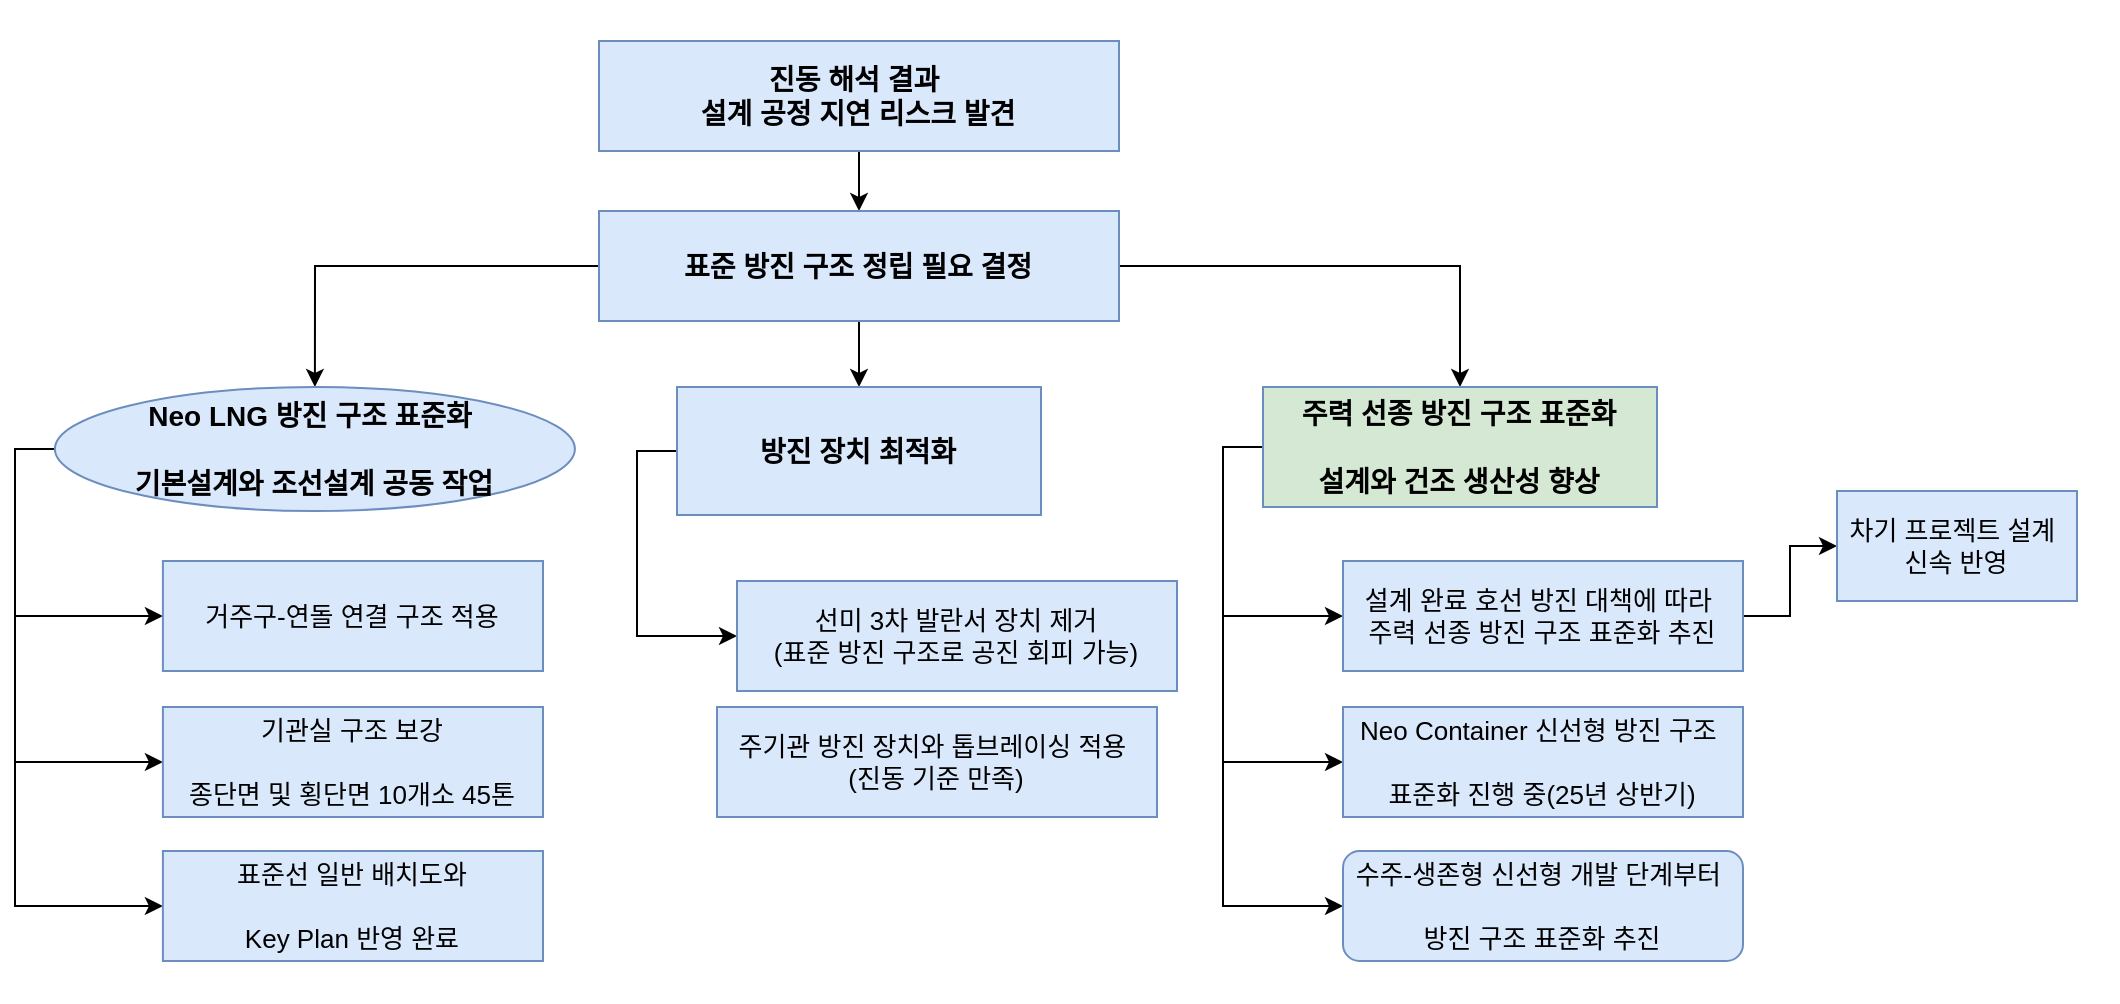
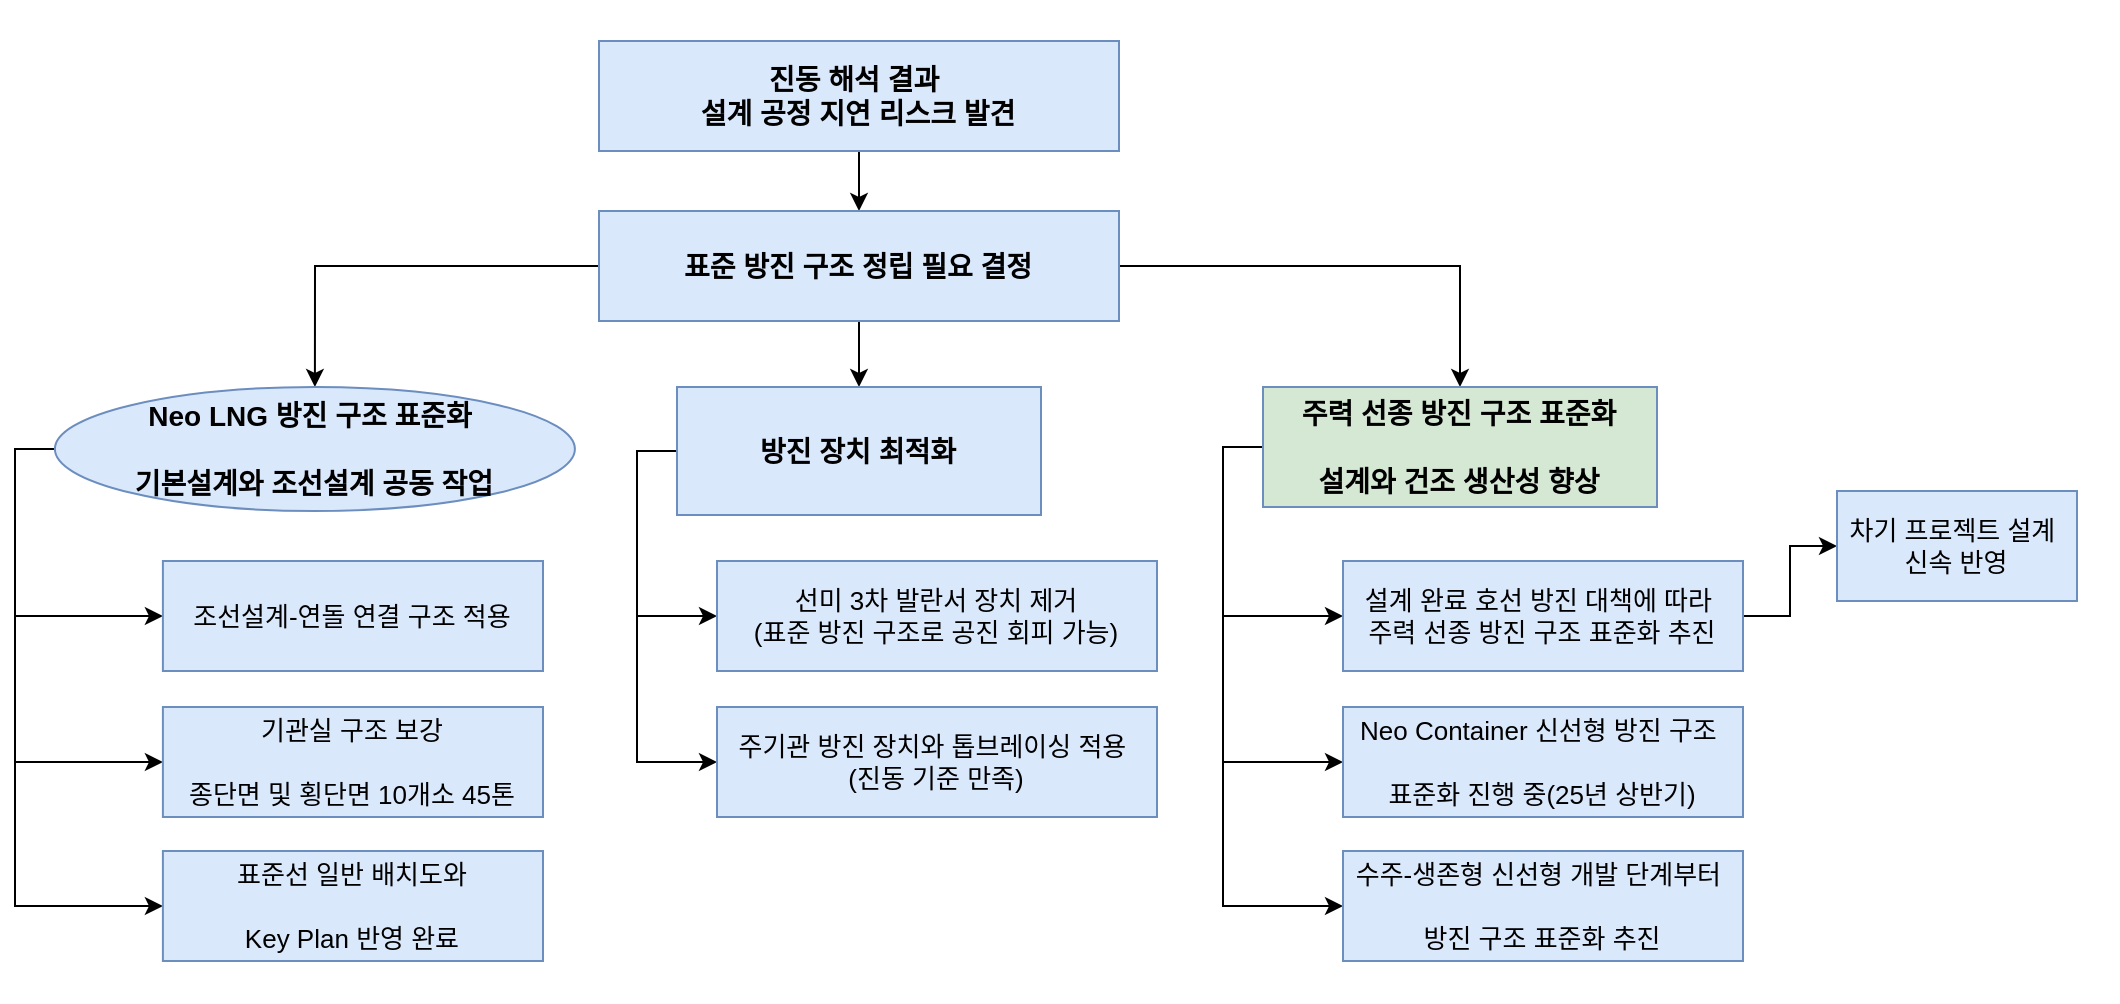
(352, 617) -> (352, 617)
(957, 636) -> (937, 616)
none -> (637, 734)
(1543, 906) -> (1543, 906)
